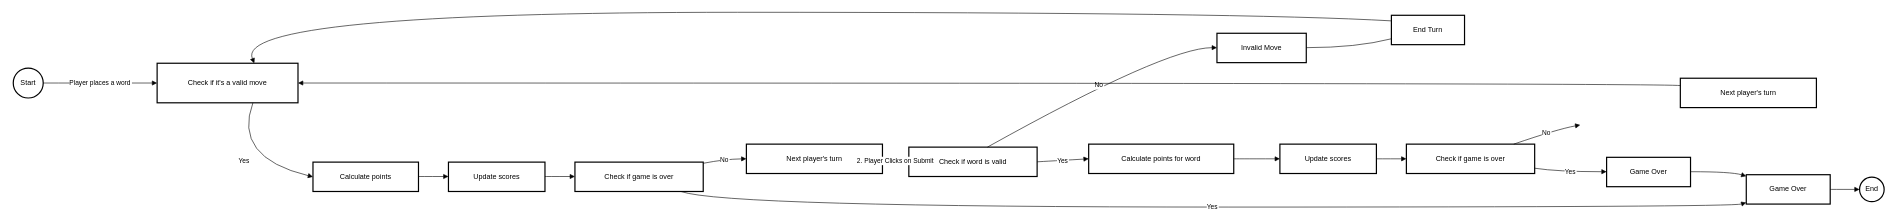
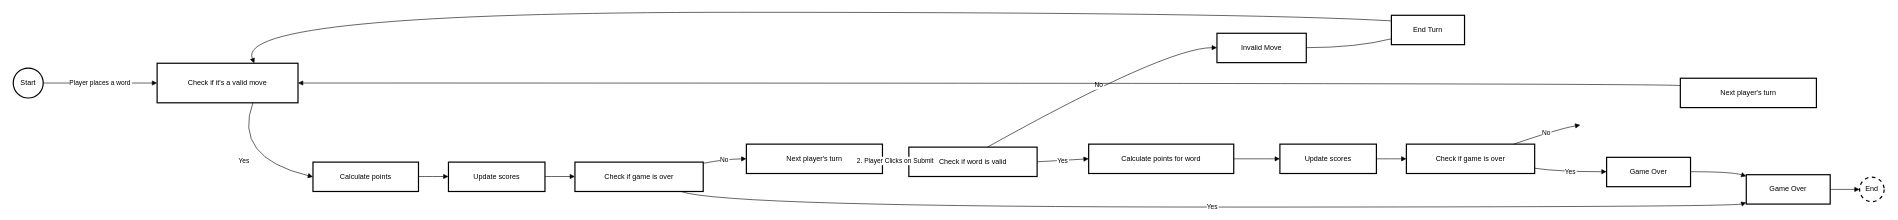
(1873, 190) -> (1873, 190)
